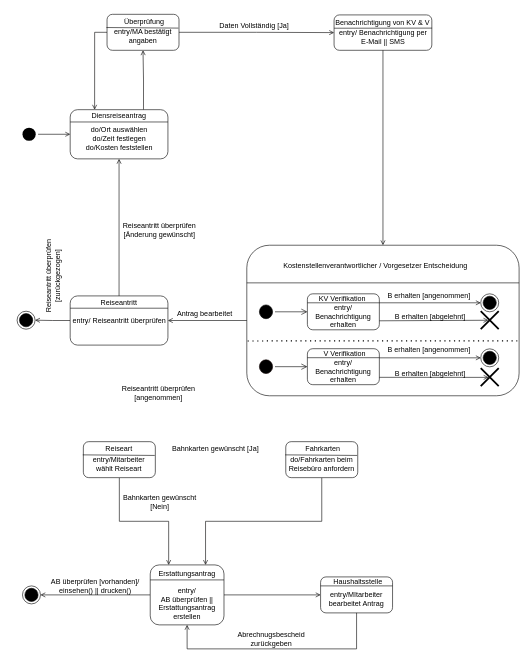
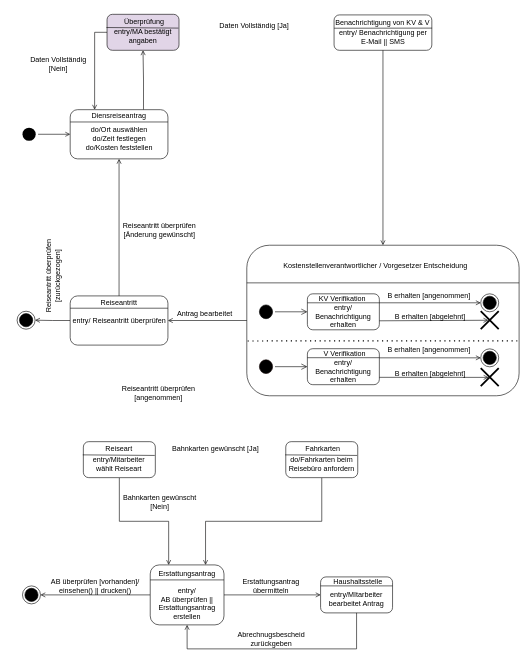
(143, 32) -> (143, 32)
(256, 32) -> none
none -> (59, 64)
none -> (271, 586)
